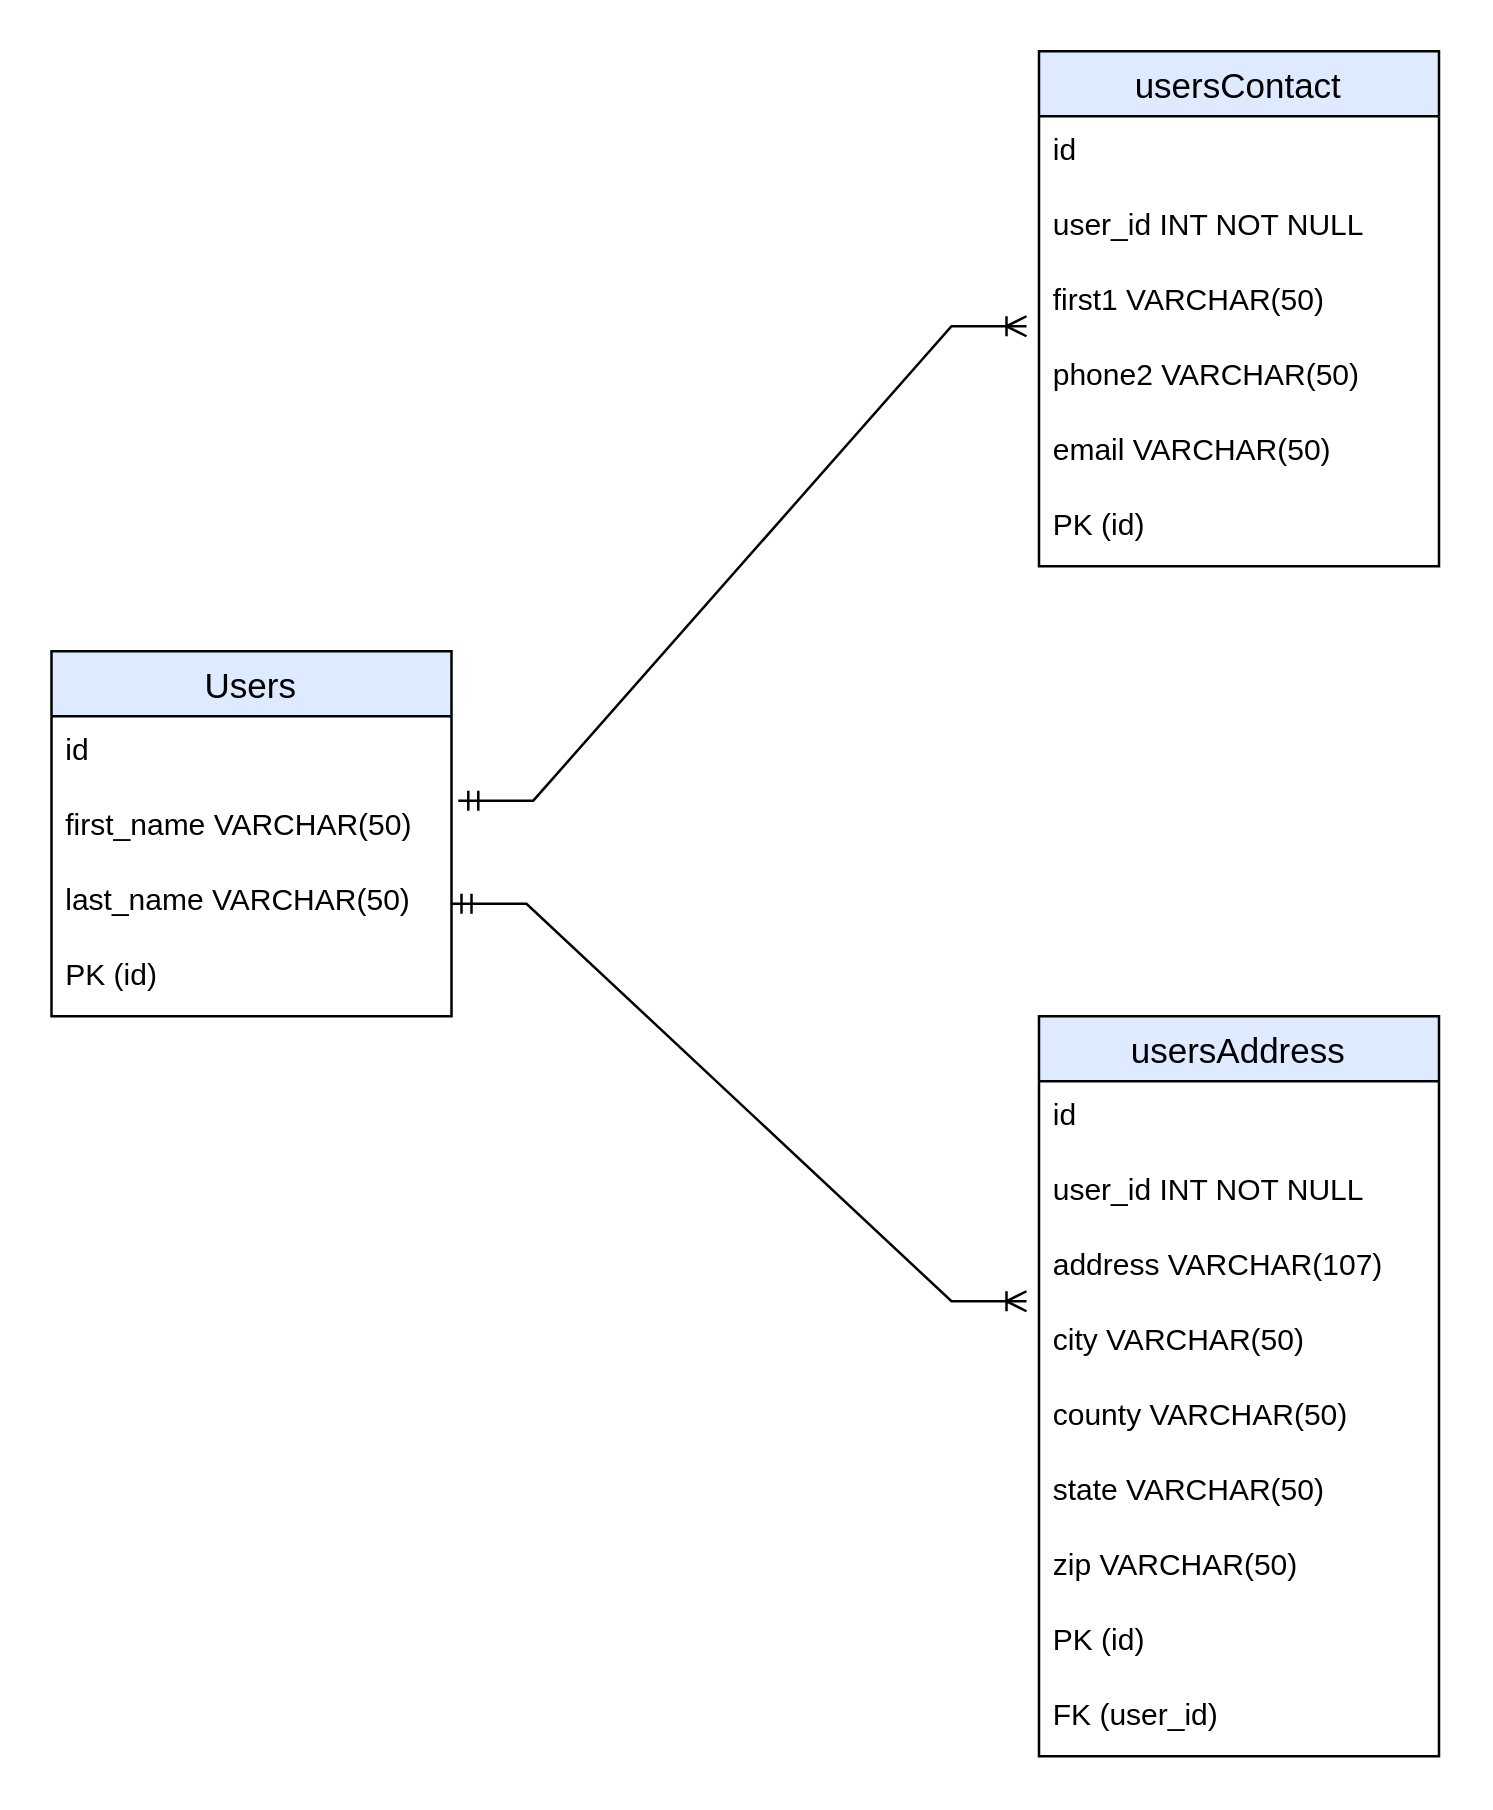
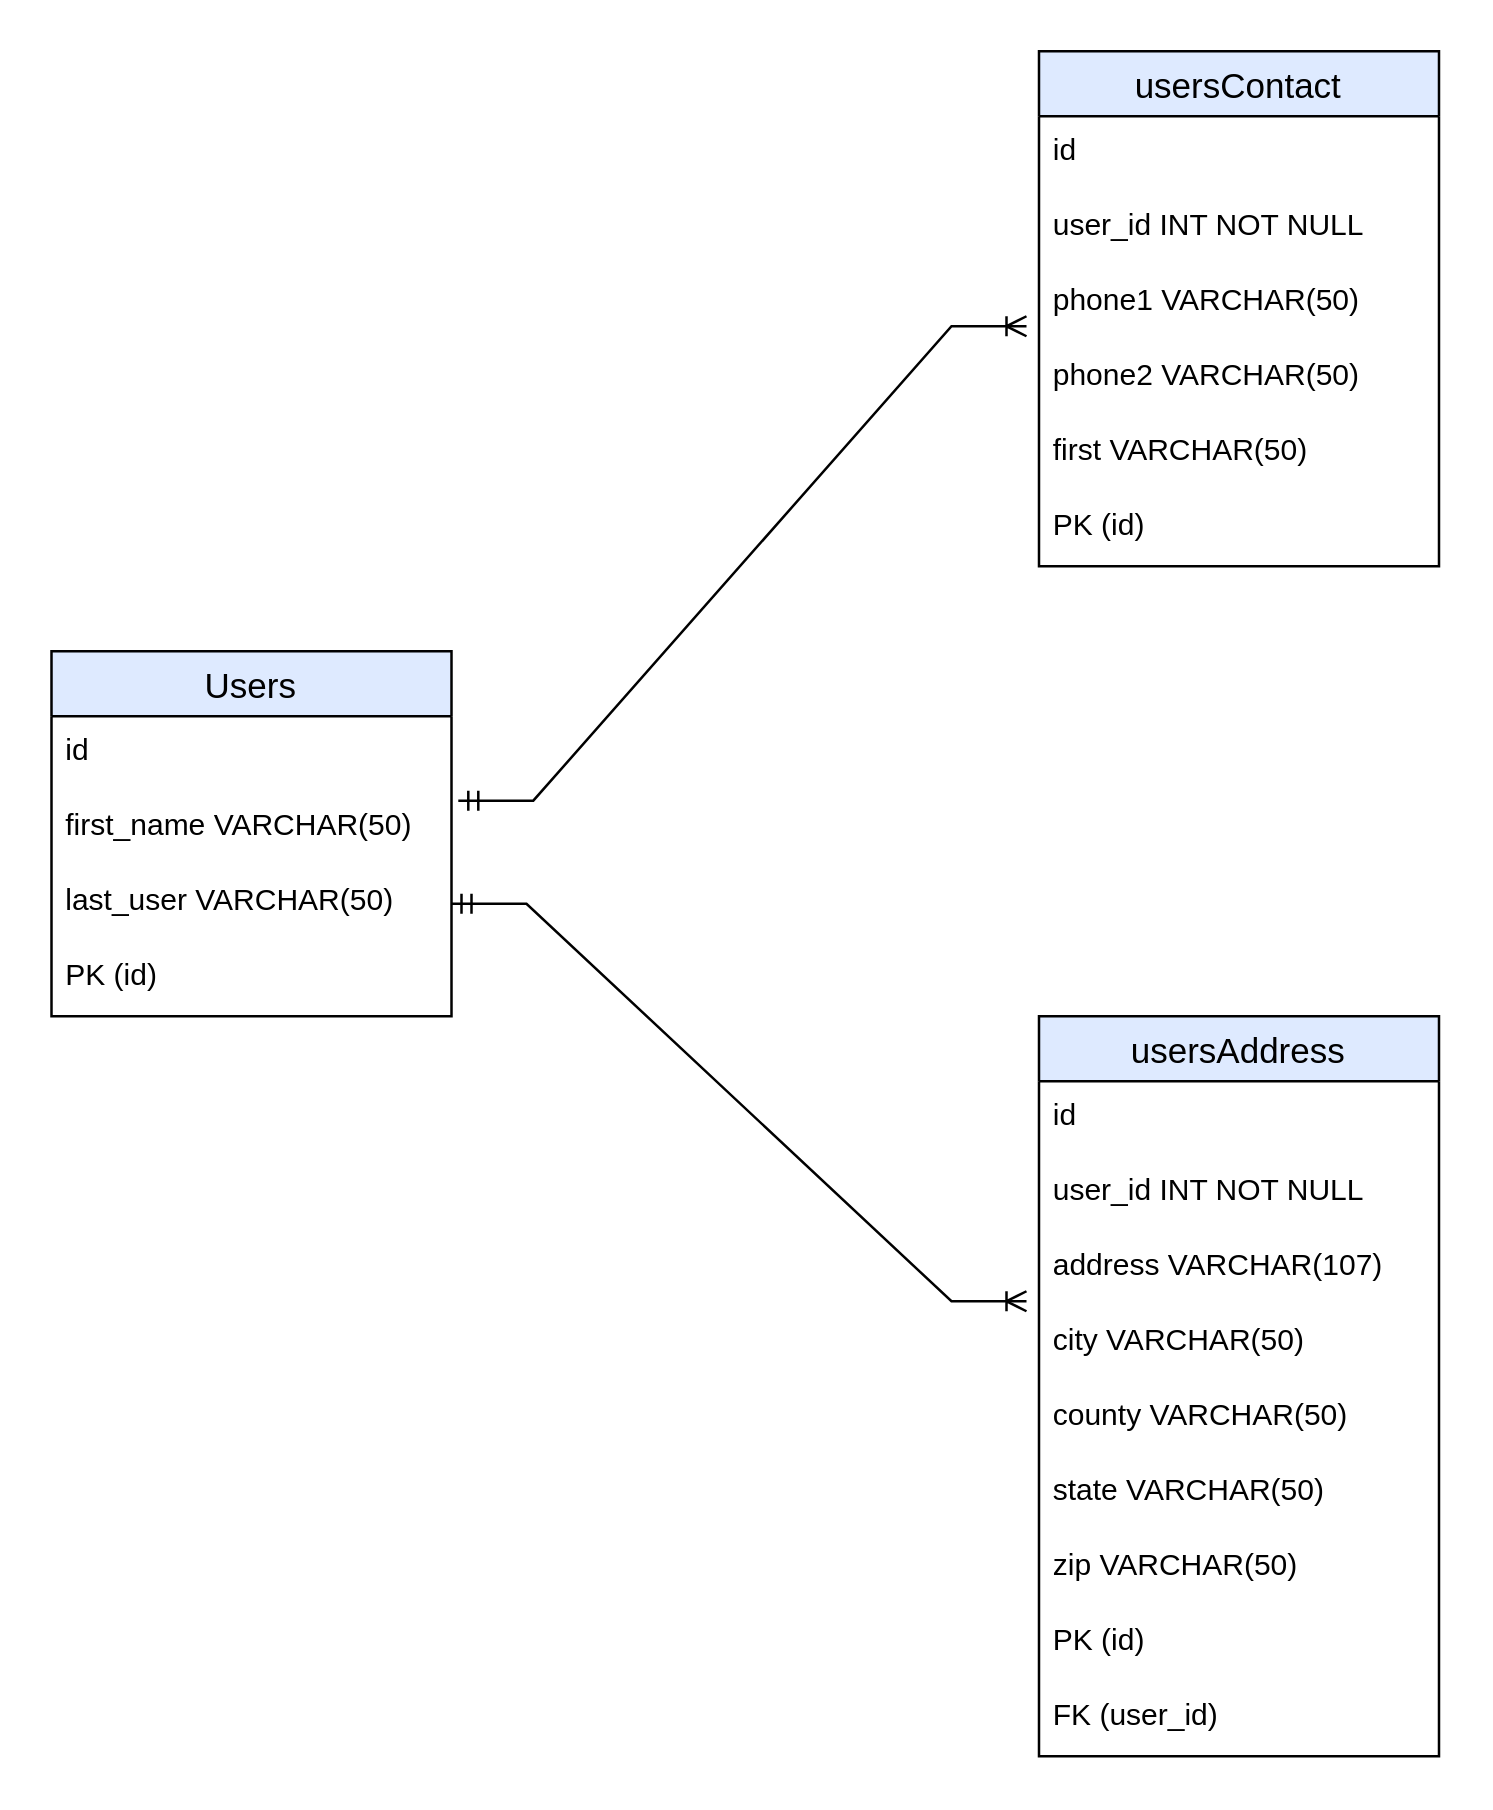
(1196, 300) -> (1200, 300)
(1184, 450) -> (1188, 450)
(234, 900) -> (234, 900)
